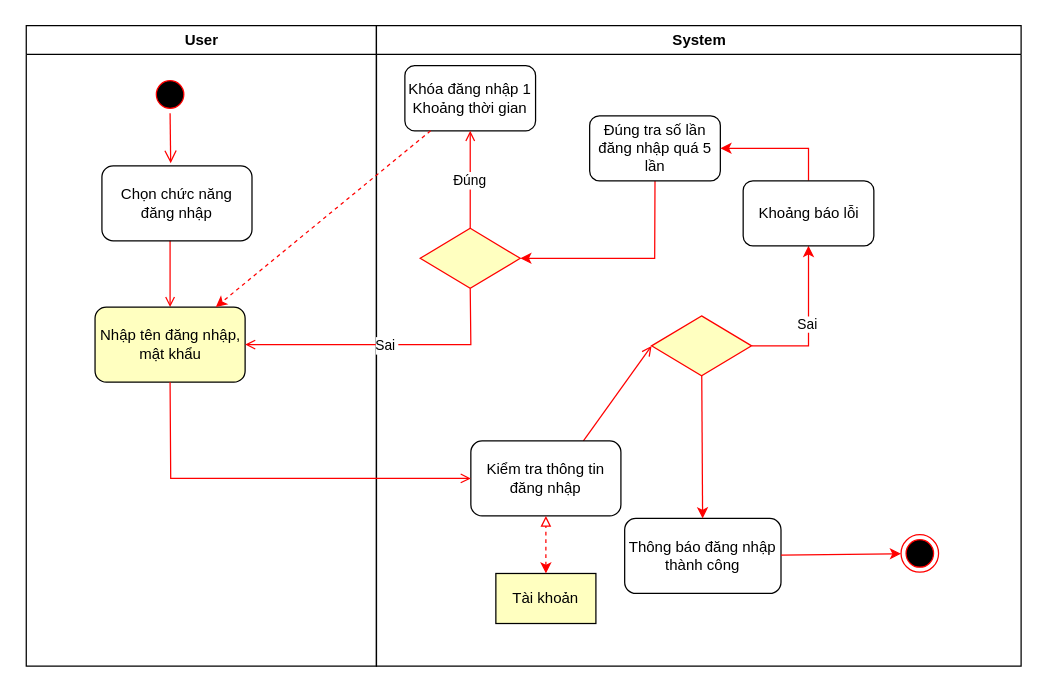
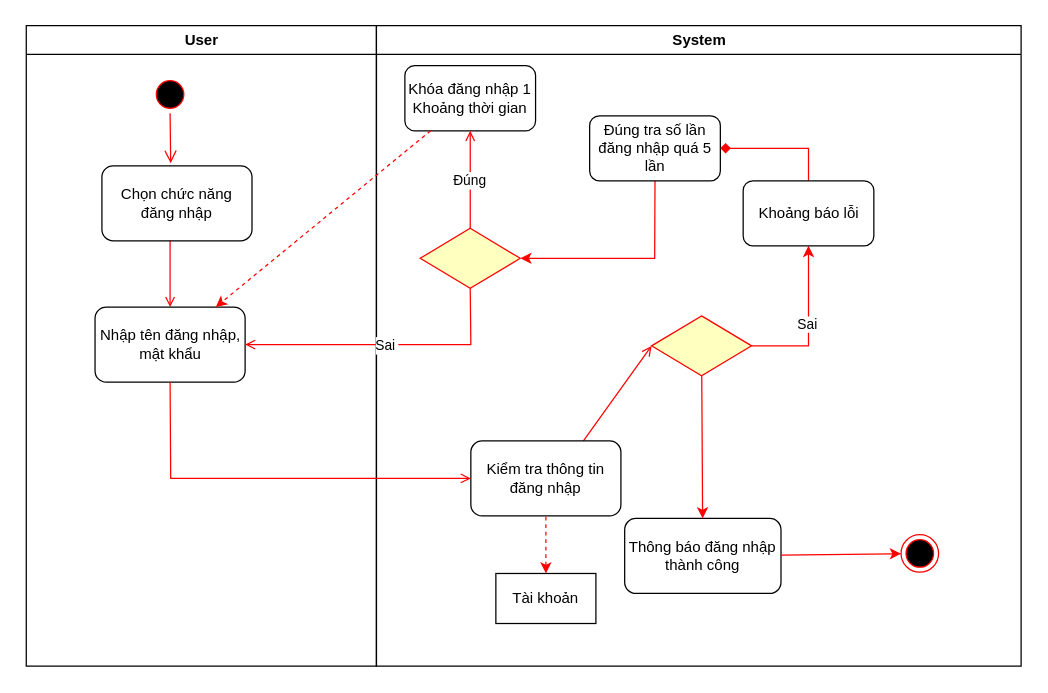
(730, 148) -> (731, 148)
(170, 344) -> (170, 344)
(546, 527) -> (546, 523)
(546, 598) -> (546, 598)
